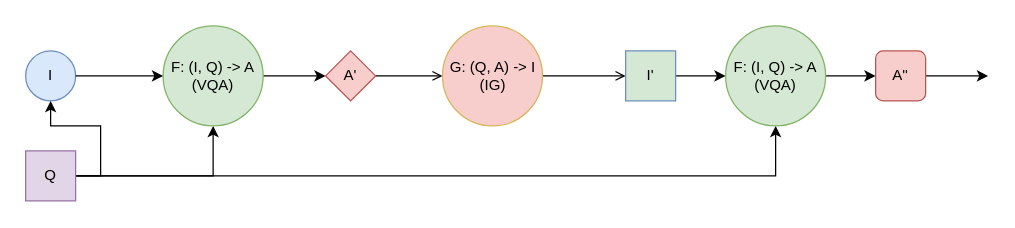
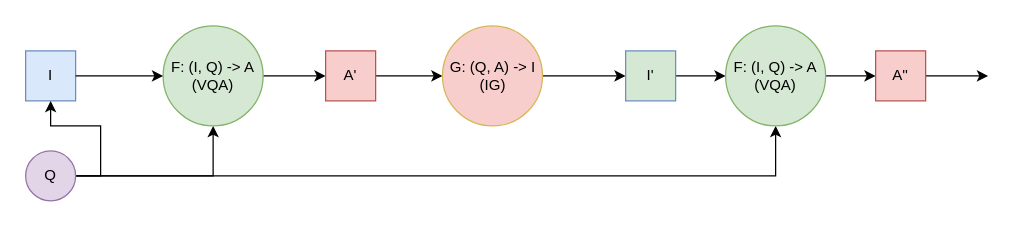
(51, 76) -> (51, 76)
(351, 76) -> (351, 76)
(434, 76) -> (433, 76)
(617, 76) -> (616, 76)
(901, 76) -> (901, 76)
(51, 176) -> (51, 176)
